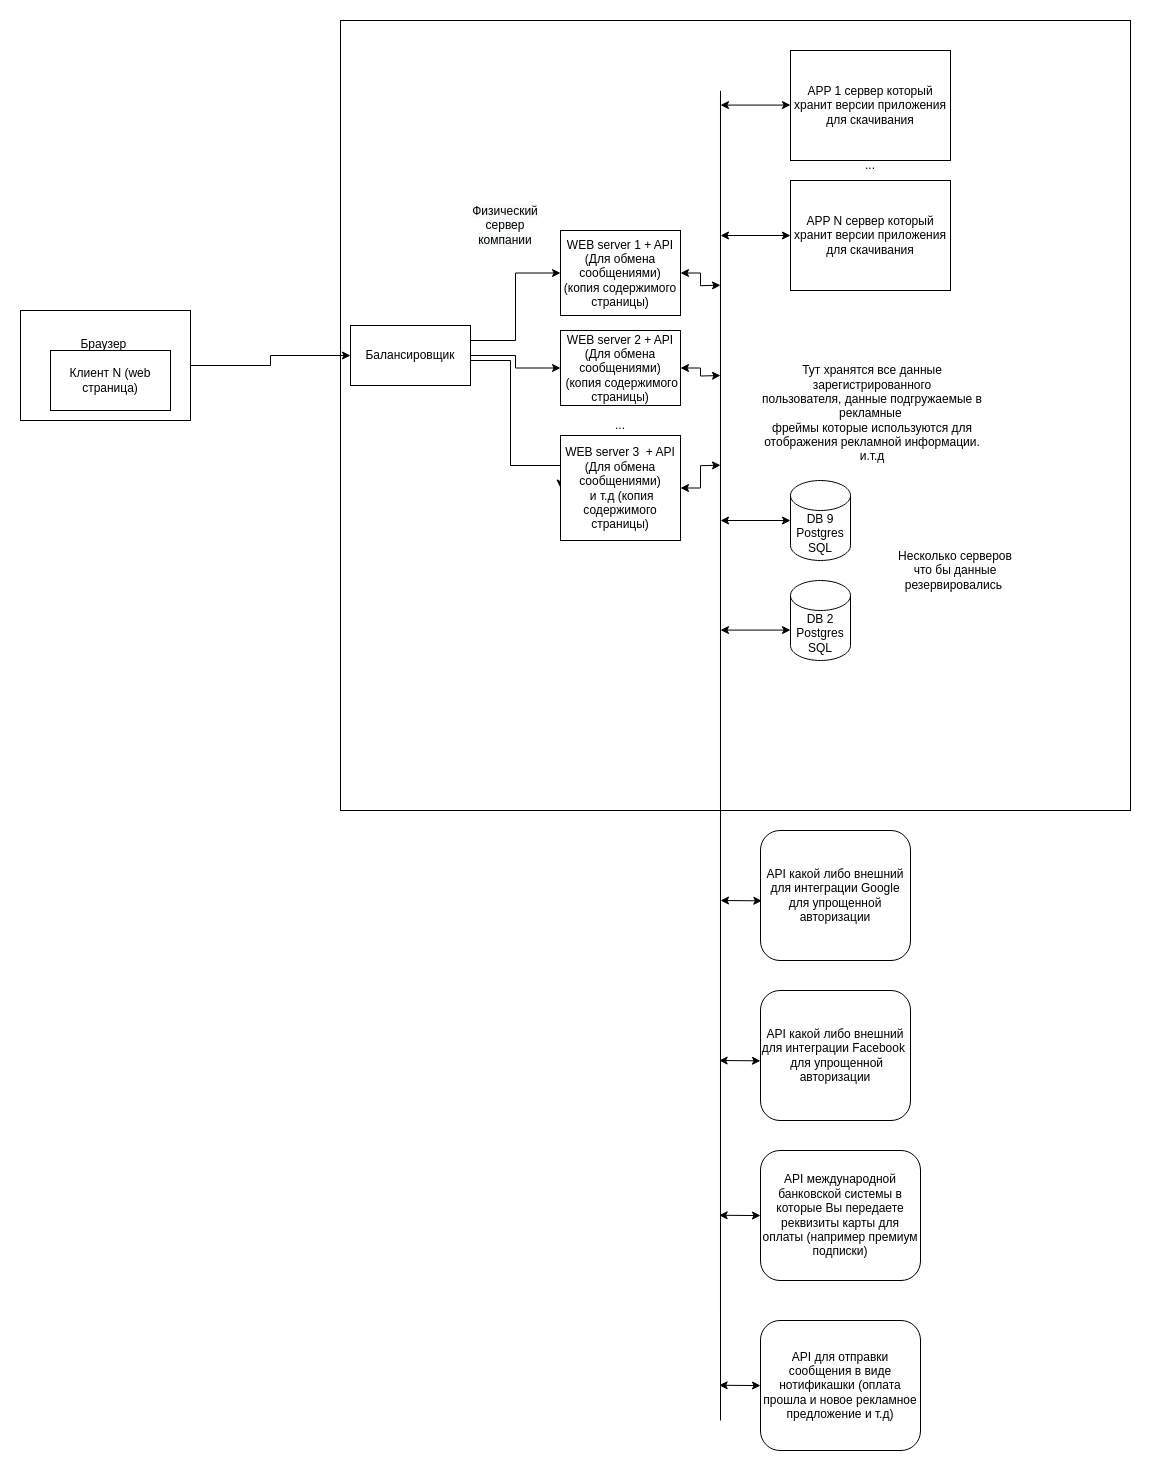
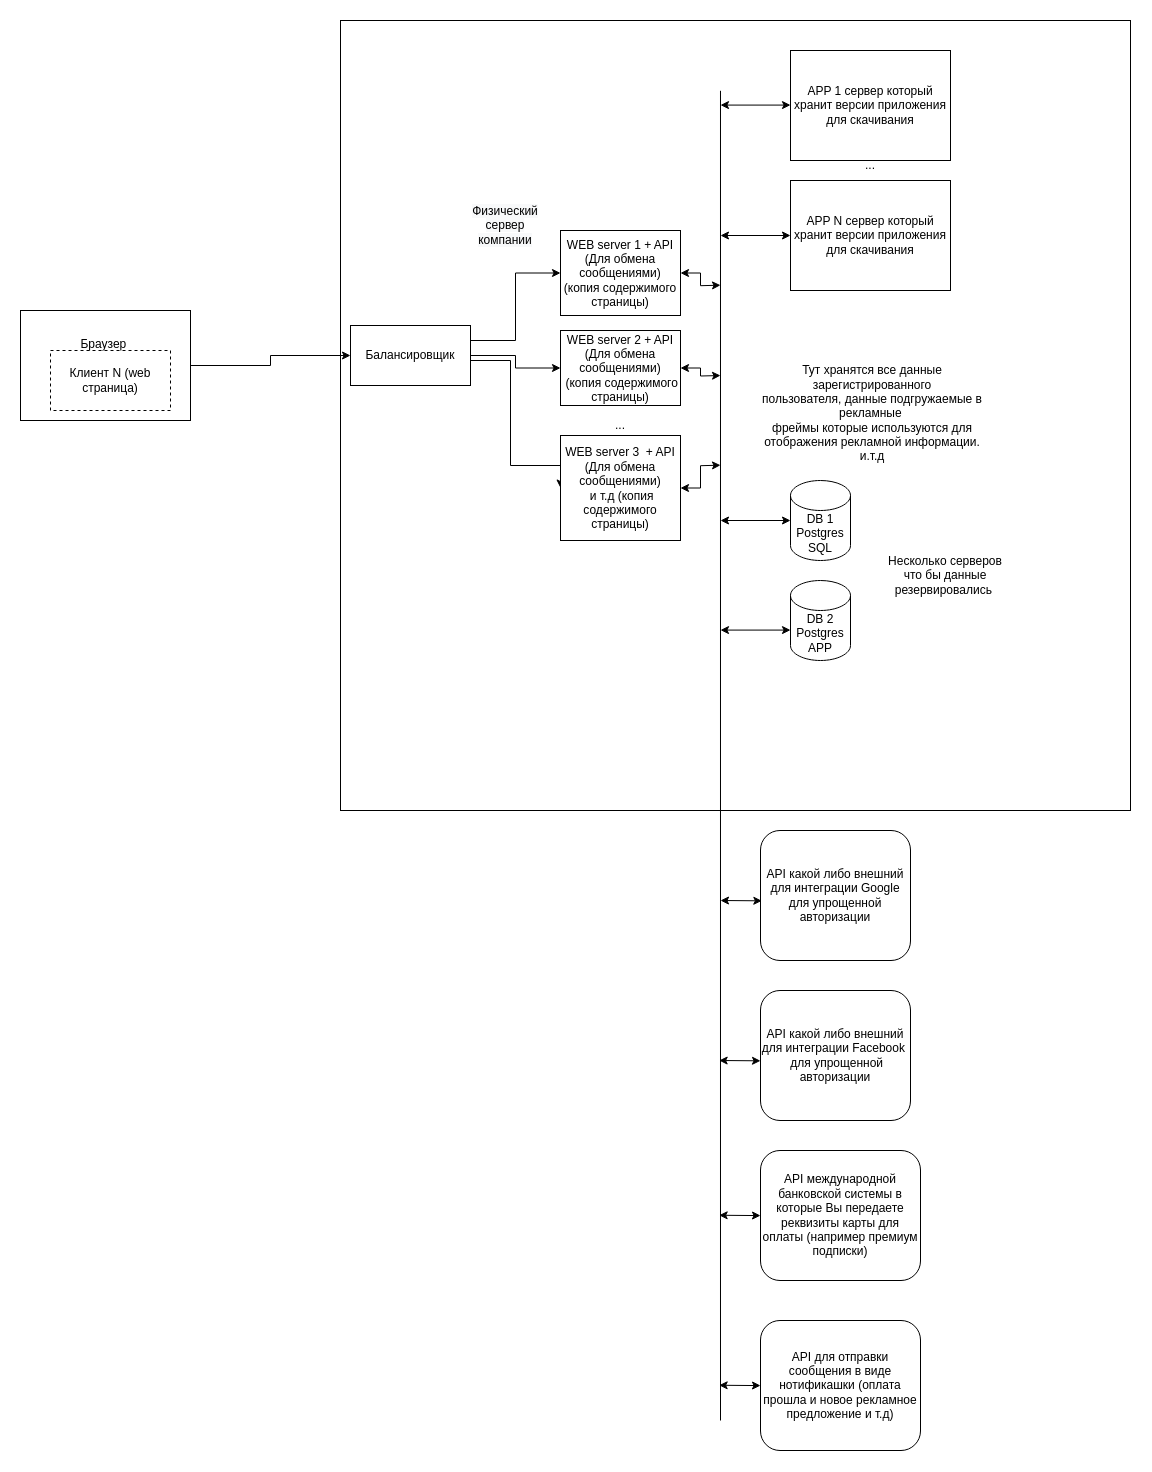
(111, 381) -> (111, 381)
(821, 534) -> (821, 534)
(956, 571) -> (946, 576)
(821, 634) -> (821, 634)
